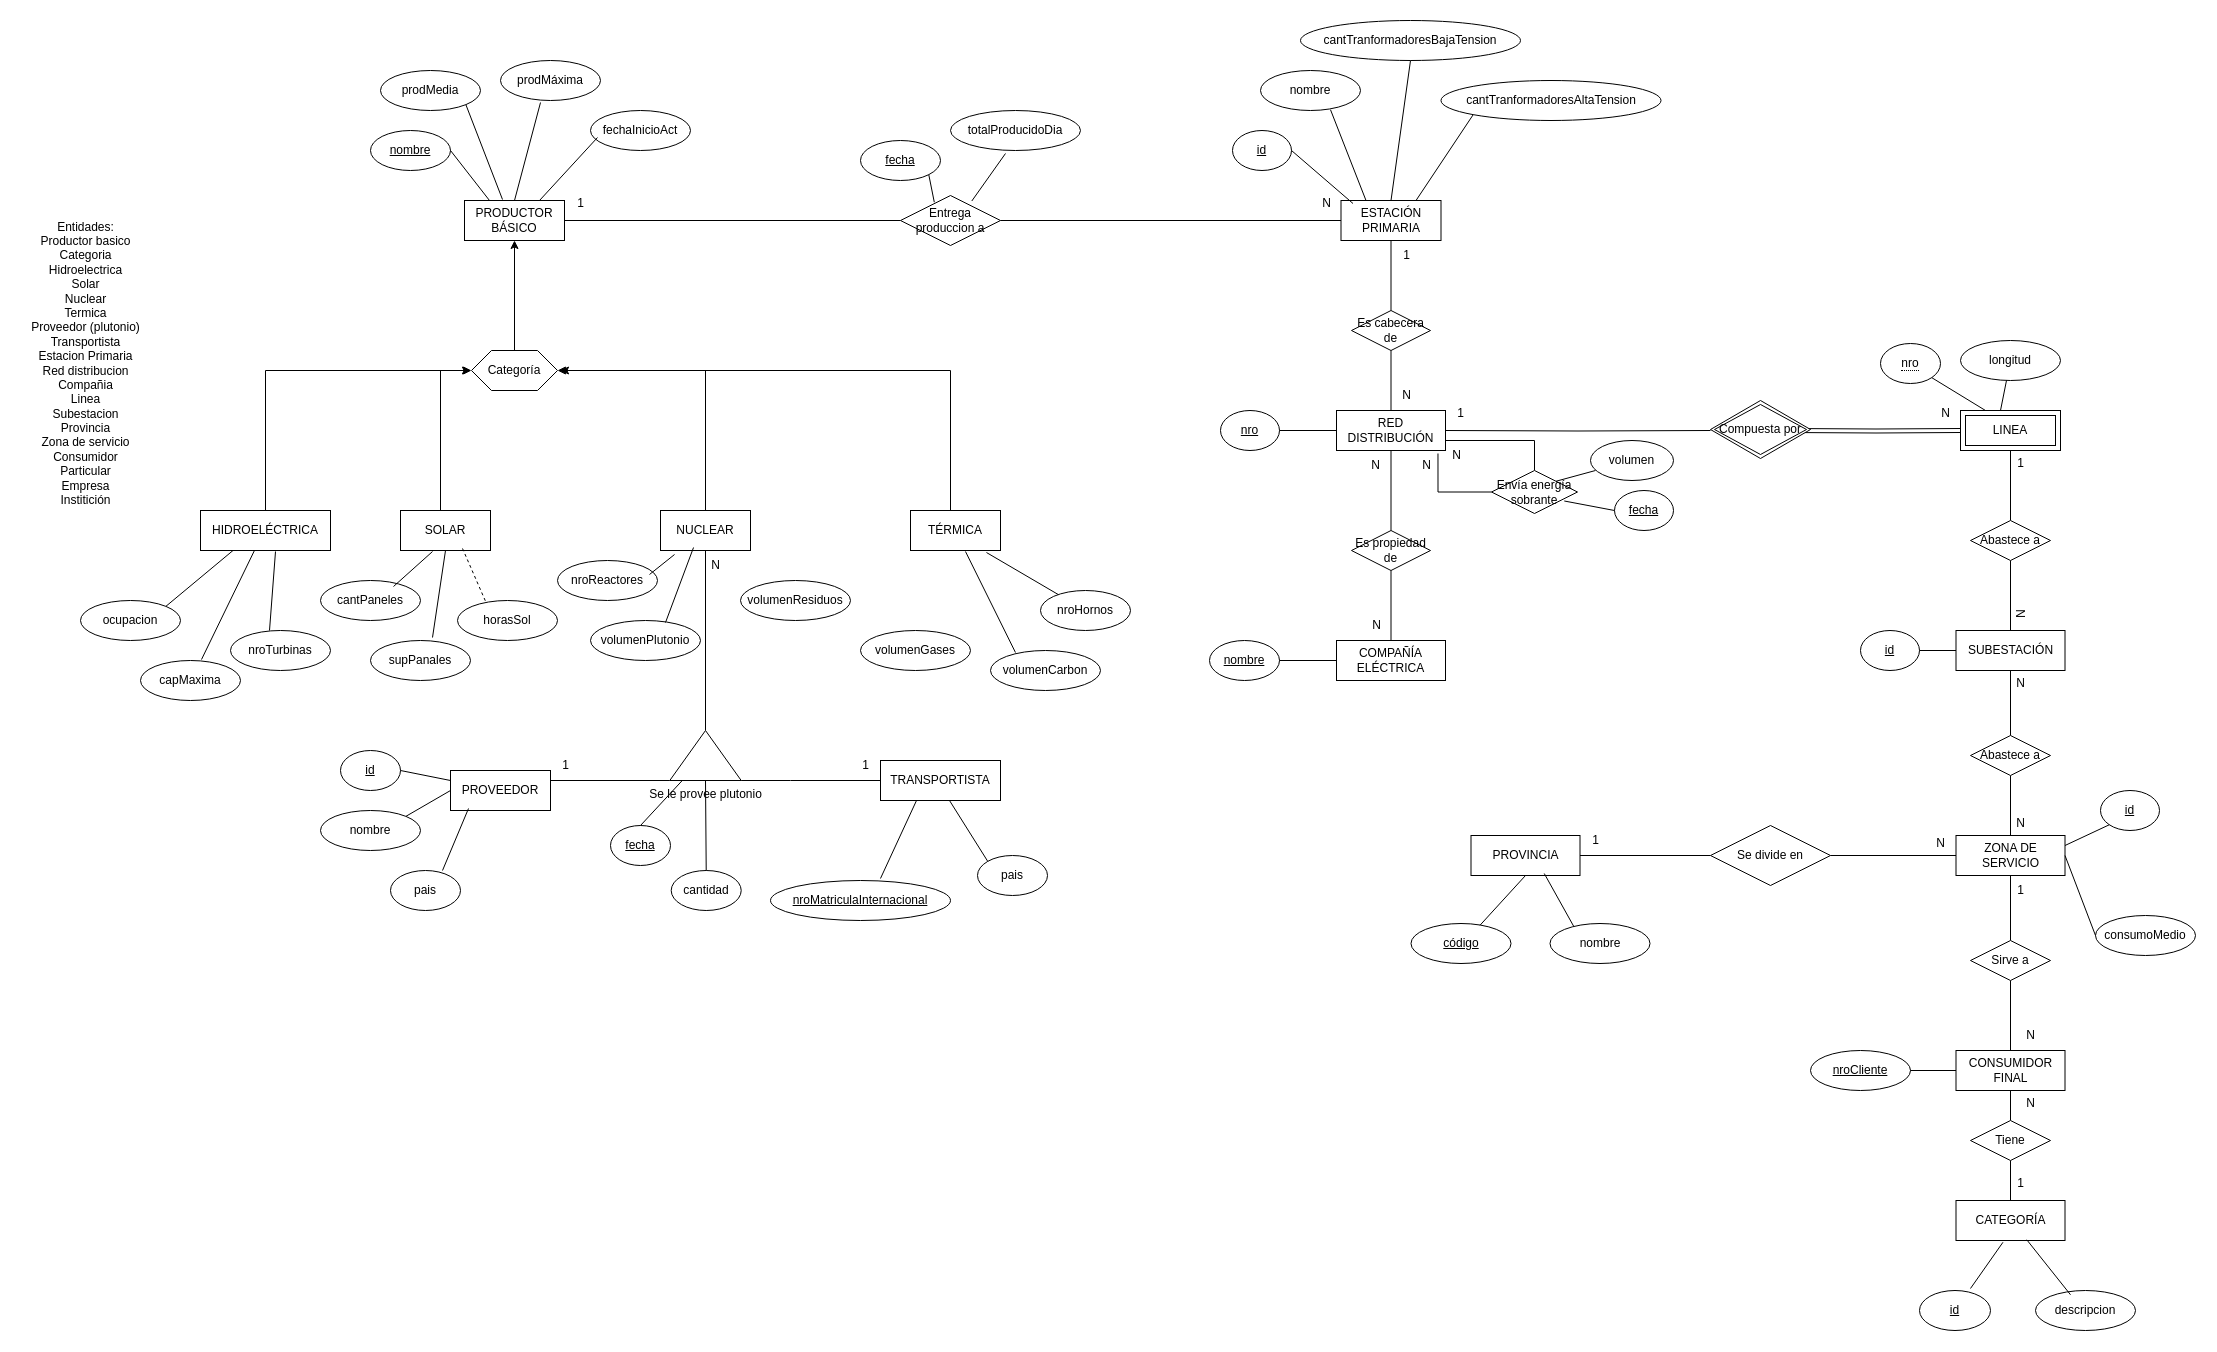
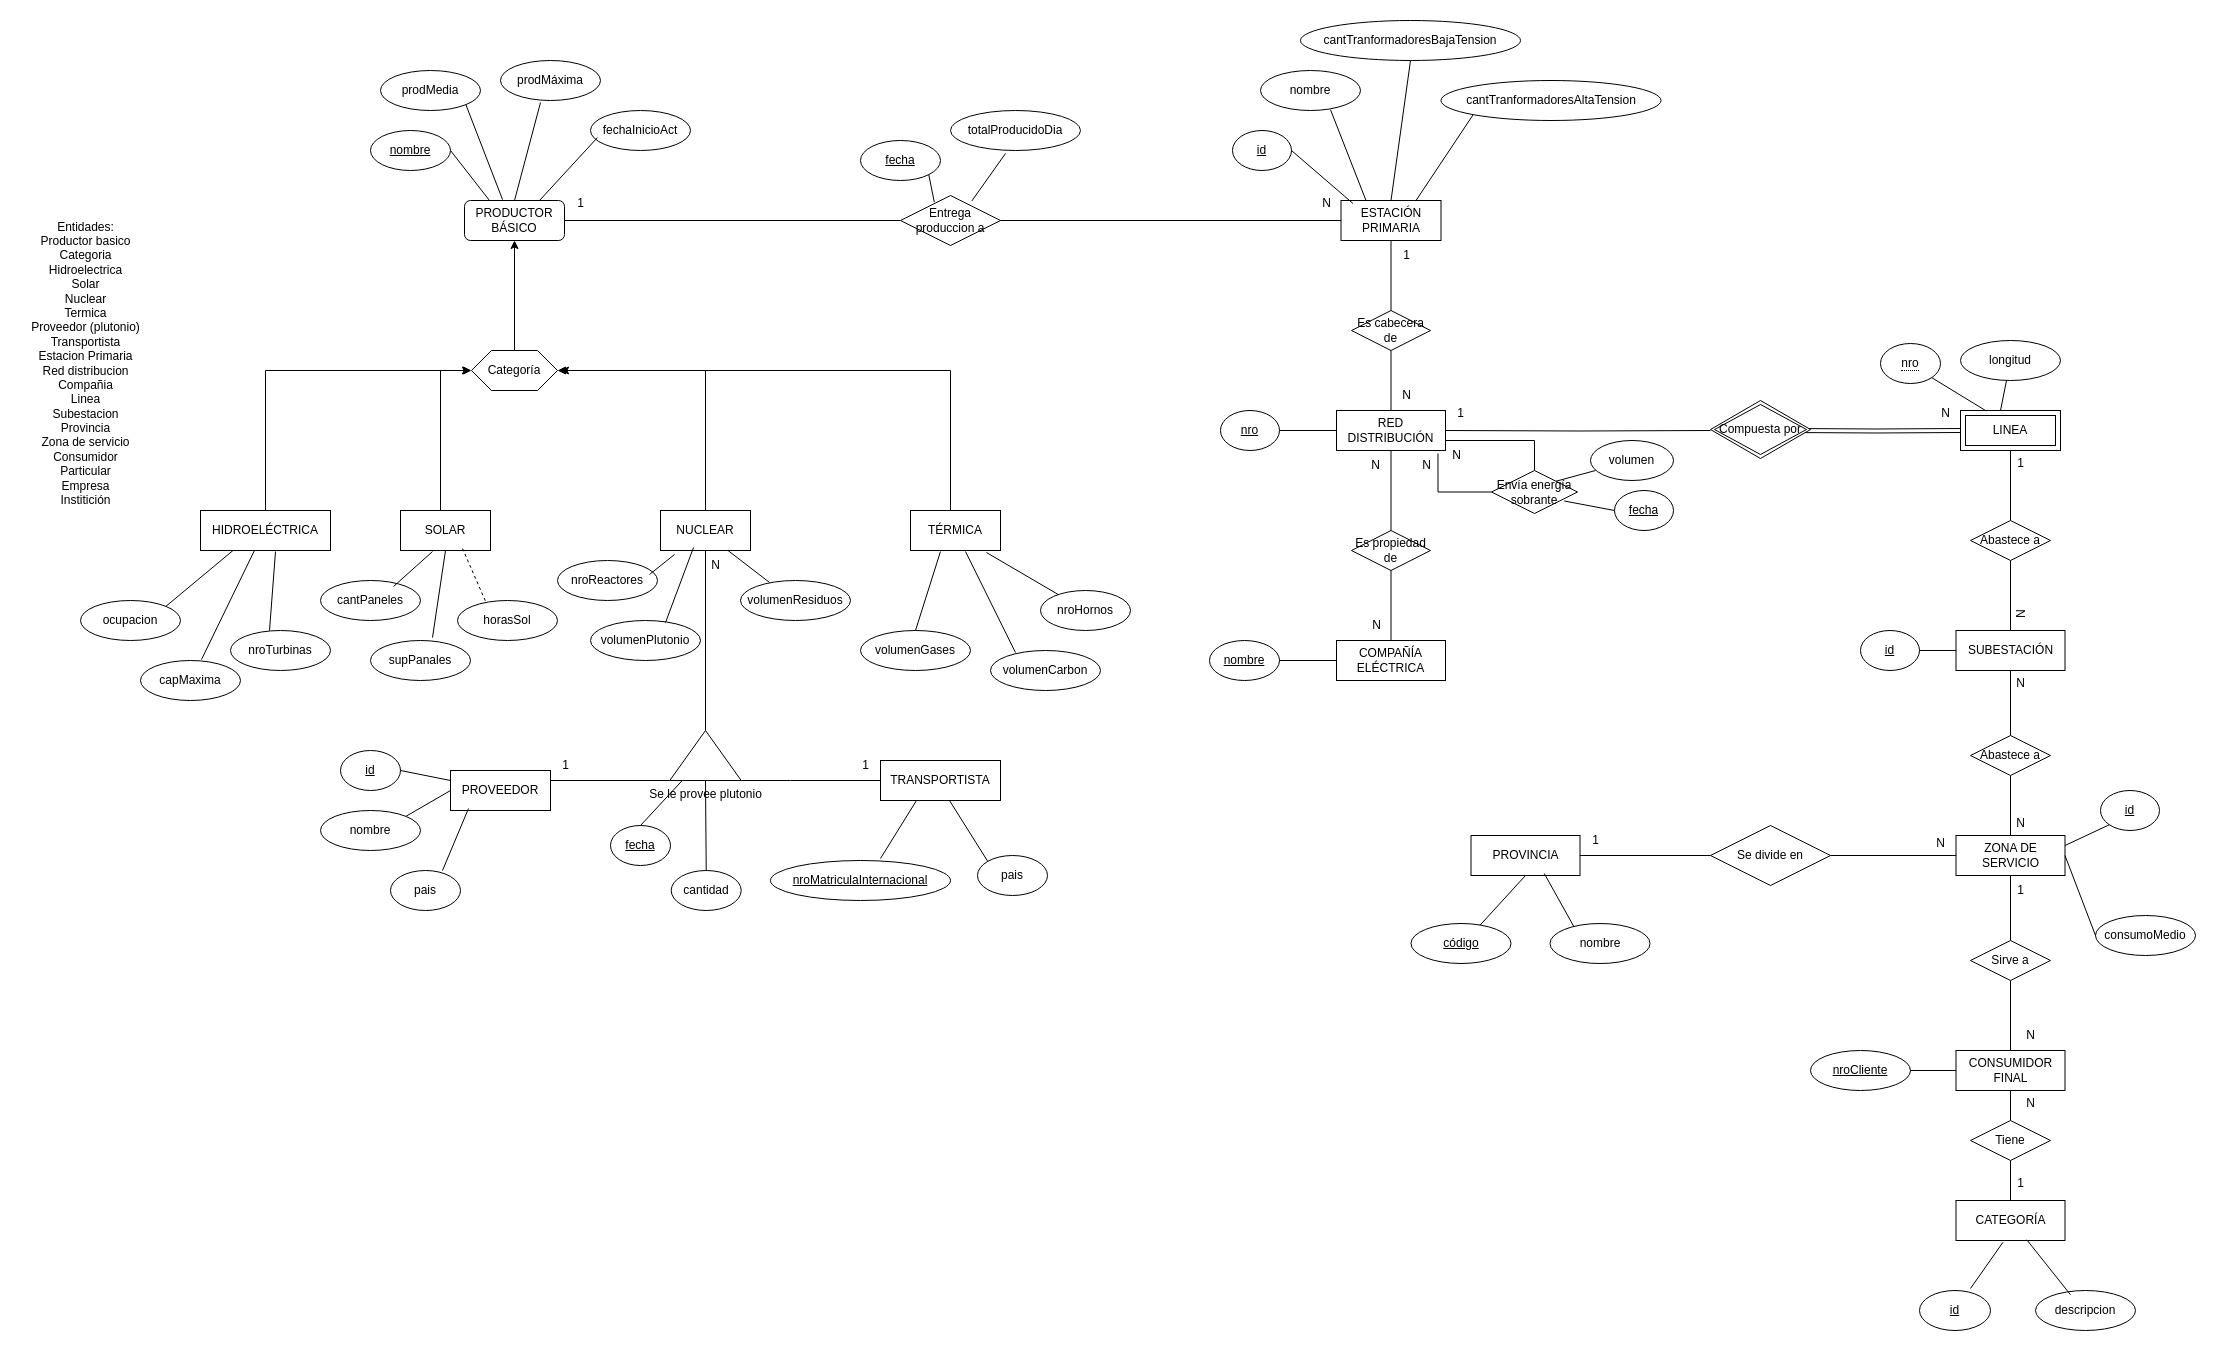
(515, 221) -> (515, 221)
none -> (749, 567)
none -> (928, 591)
(861, 901) -> (861, 881)
